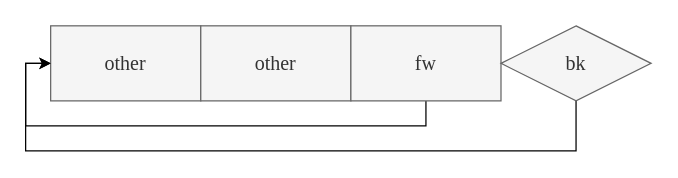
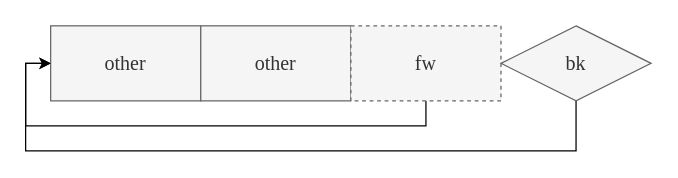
(426, 63) -> (426, 63)
